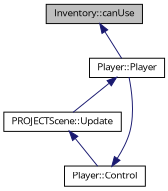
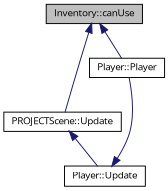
(91, 98) -> (77, 72)
(105, 176) -> (105, 176)
